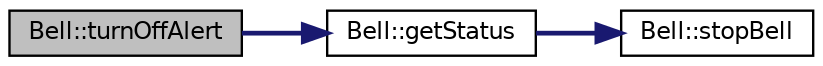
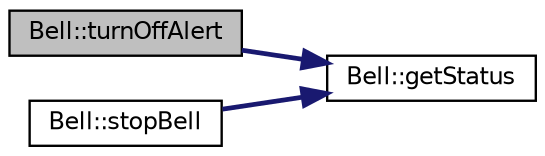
(566, 33) -> (262, 103)
